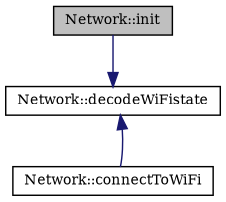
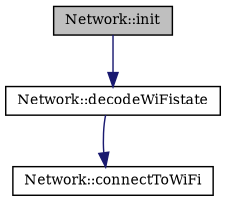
(123, 148) -> (104, 134)
